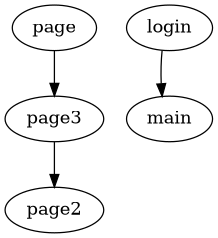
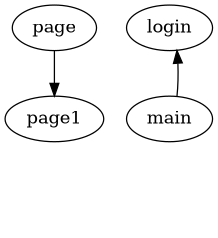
(161, 67) -> (178, 80)
(54, 119) -> (54, 119)
(54, 210) -> none
